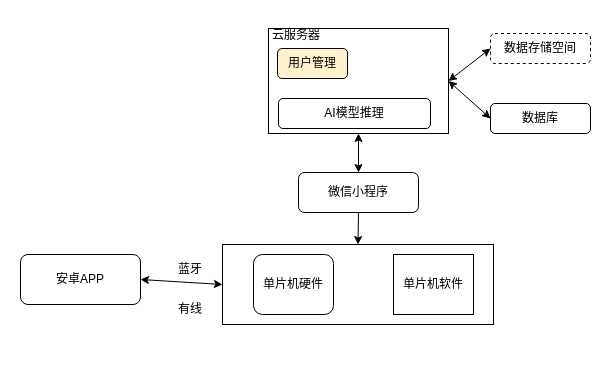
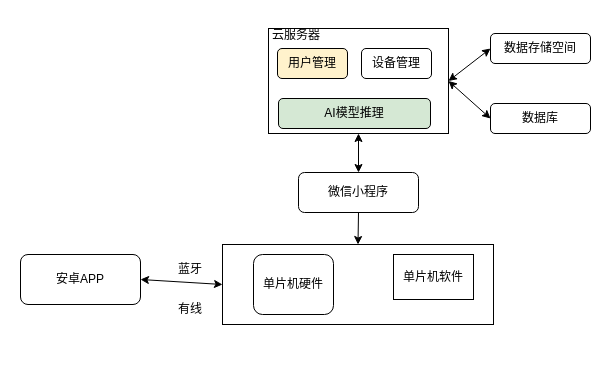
(541, 49) -> (541, 49)
none -> (397, 64)
(355, 114) -> (355, 114)
(434, 285) -> (434, 277)
